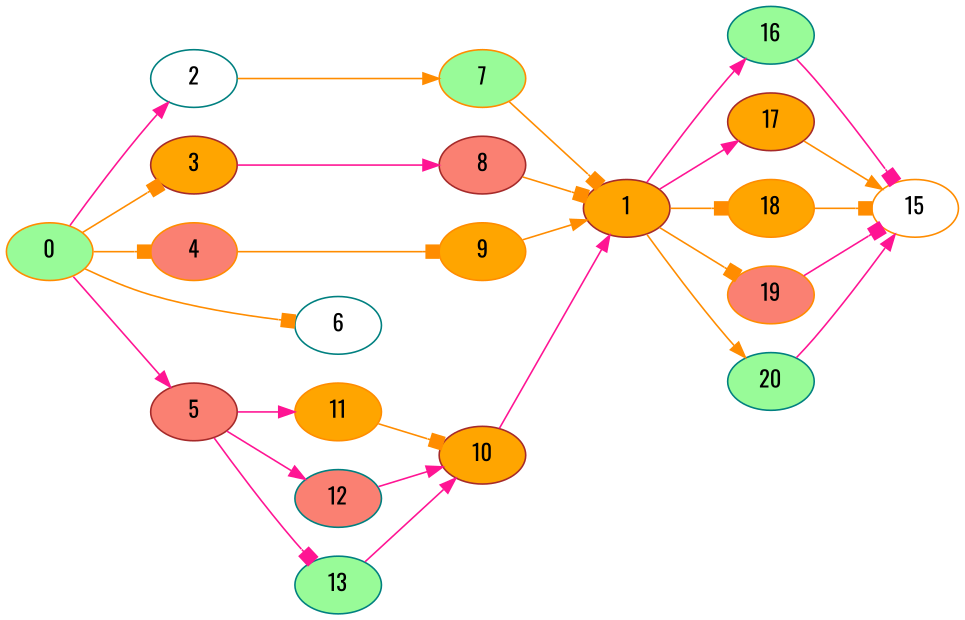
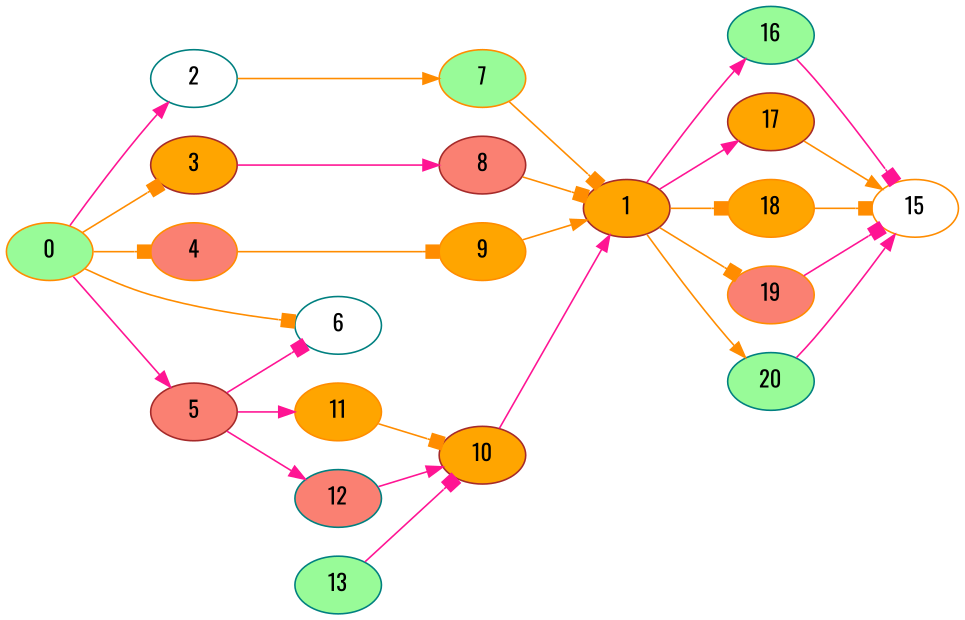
(257, 495) -> (259, 373)
(404, 526) -> (404, 526)
